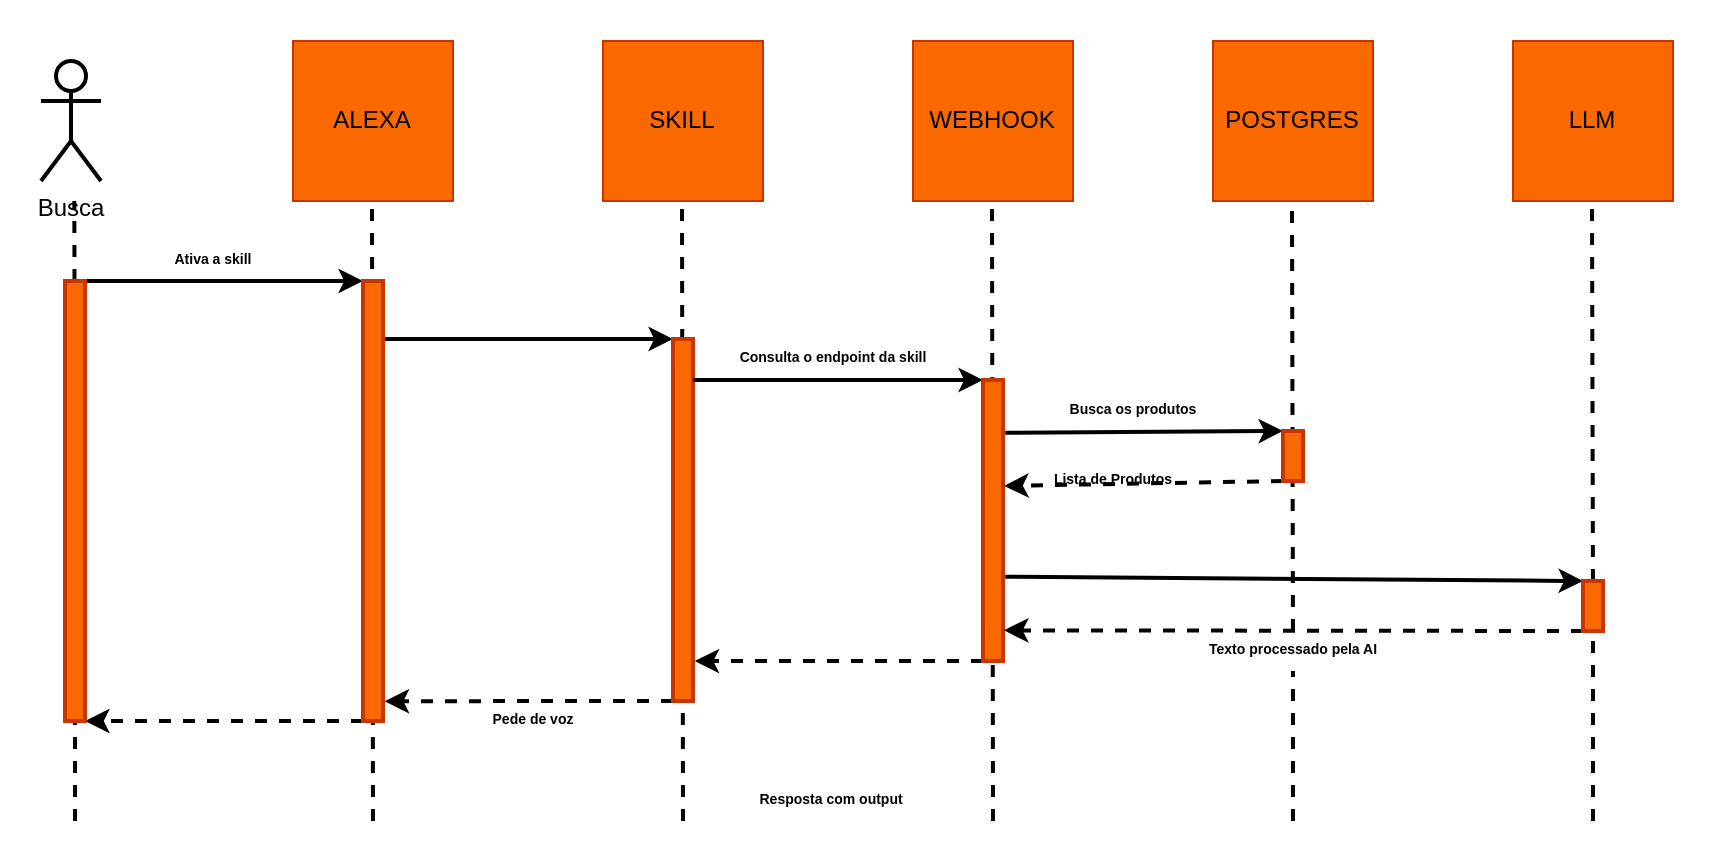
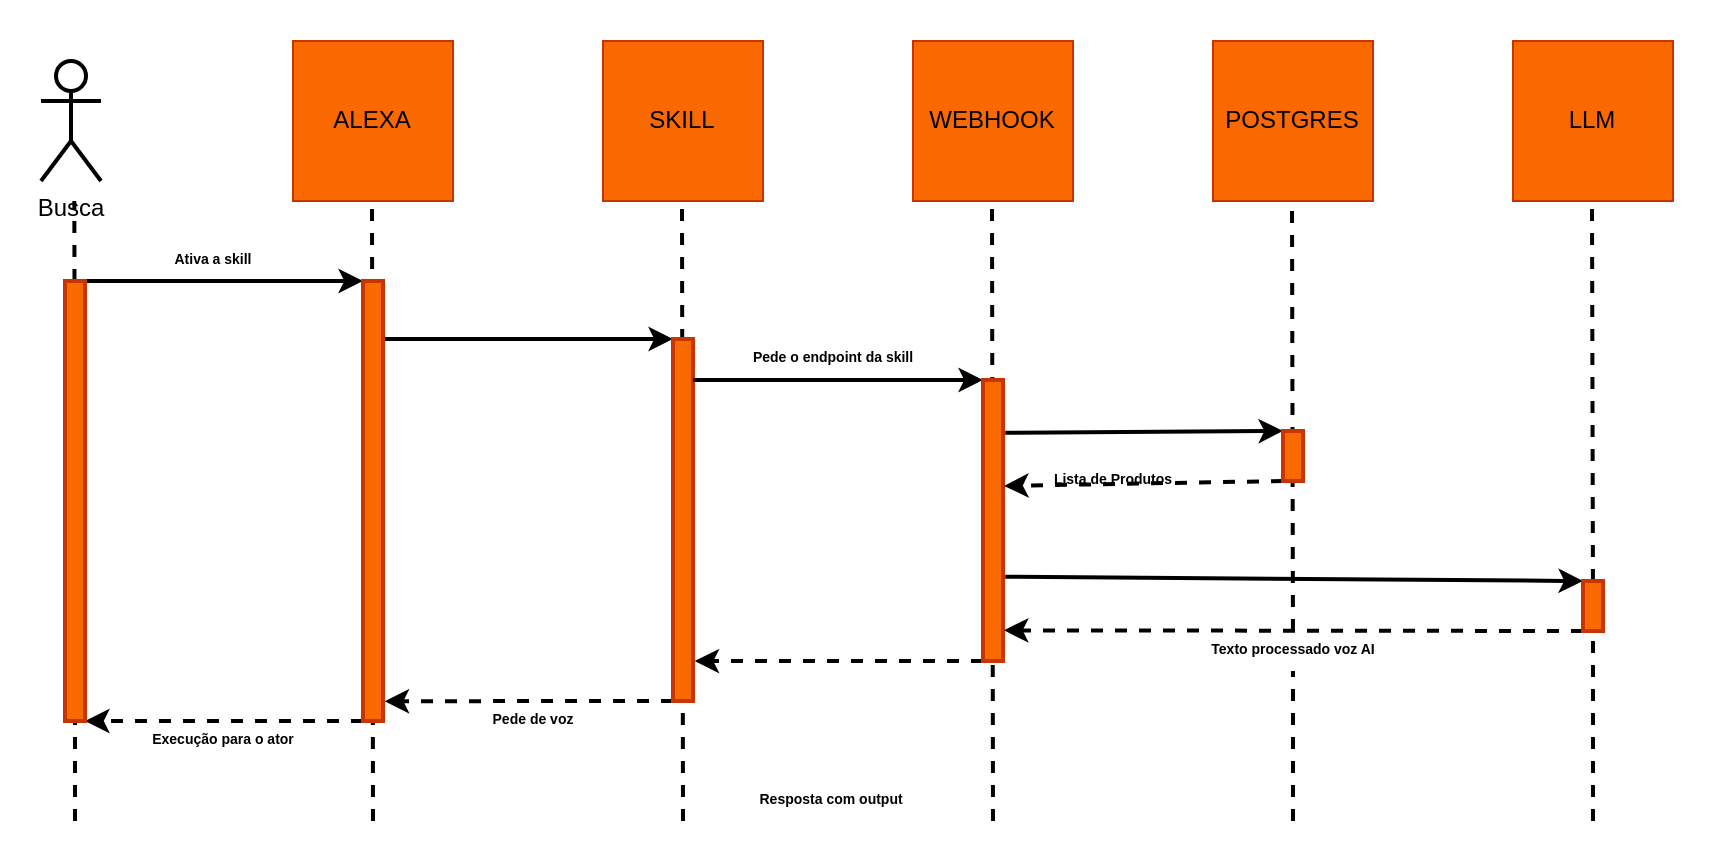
(834, 359) -> (834, 359)
(1133, 411) -> none
(1294, 651) -> (1294, 651)
none -> (223, 741)
